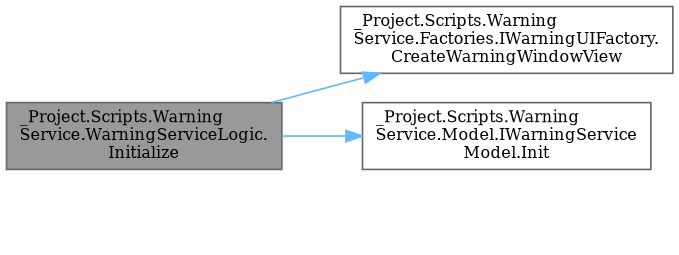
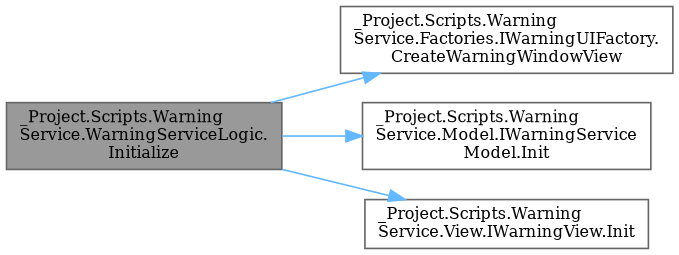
none -> (507, 224)
